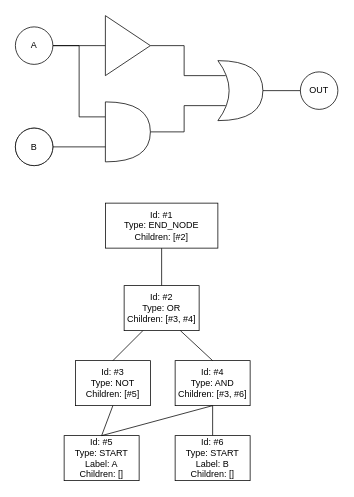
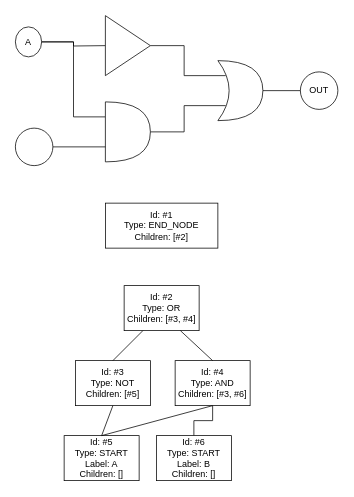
(34, 45) -> (29, 42)
(34, 147) -> none
(162, 266) -> none
(213, 458) -> (194, 458)
